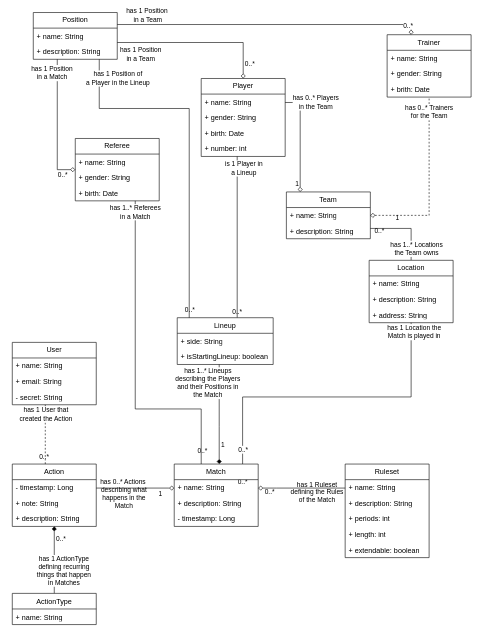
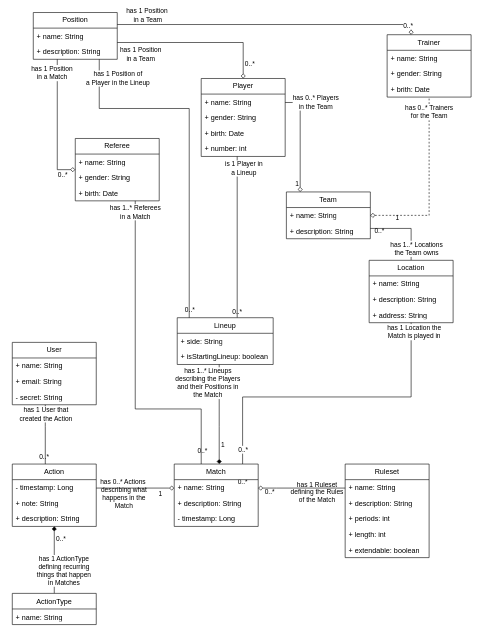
(45, 443) -> (45, 443)
